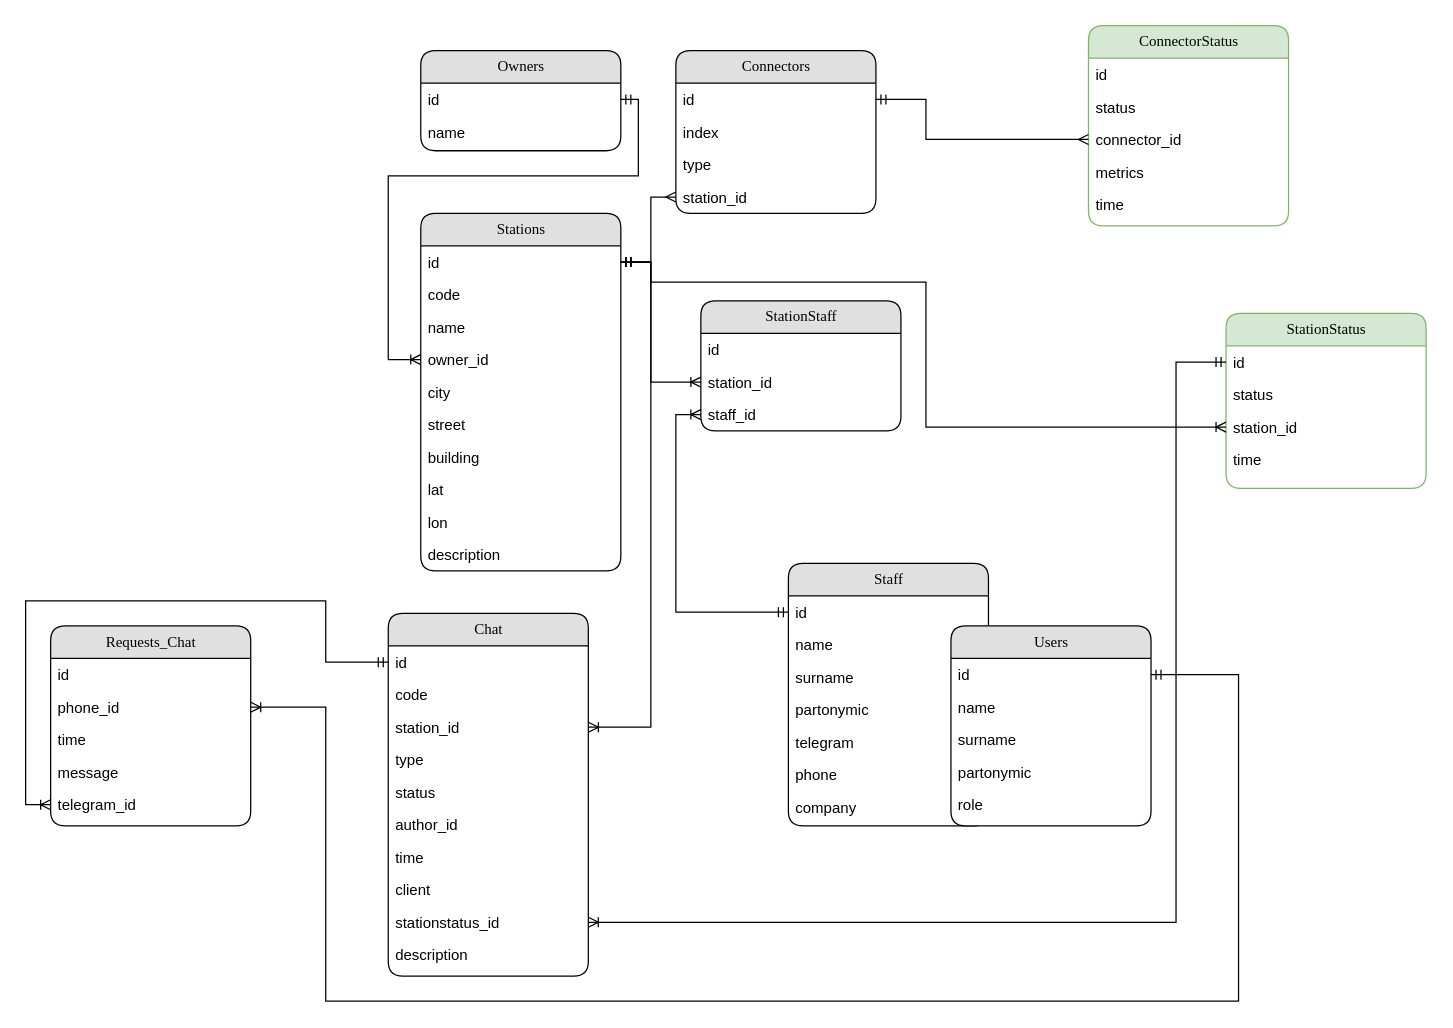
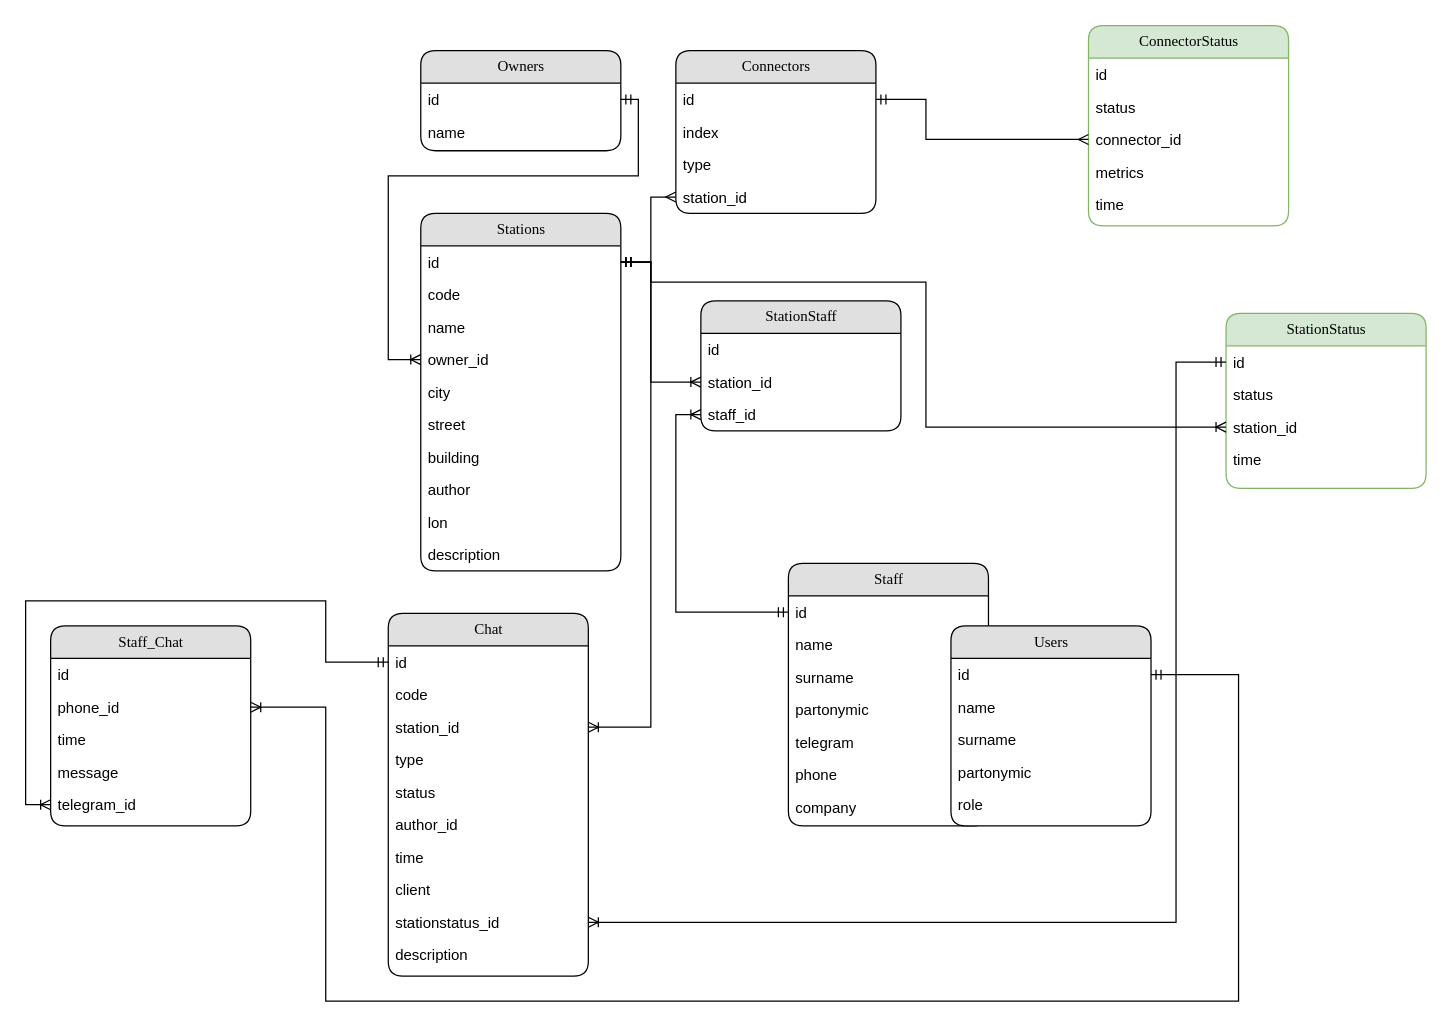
(439, 491) -> (453, 491)
(151, 642) -> (151, 642)
